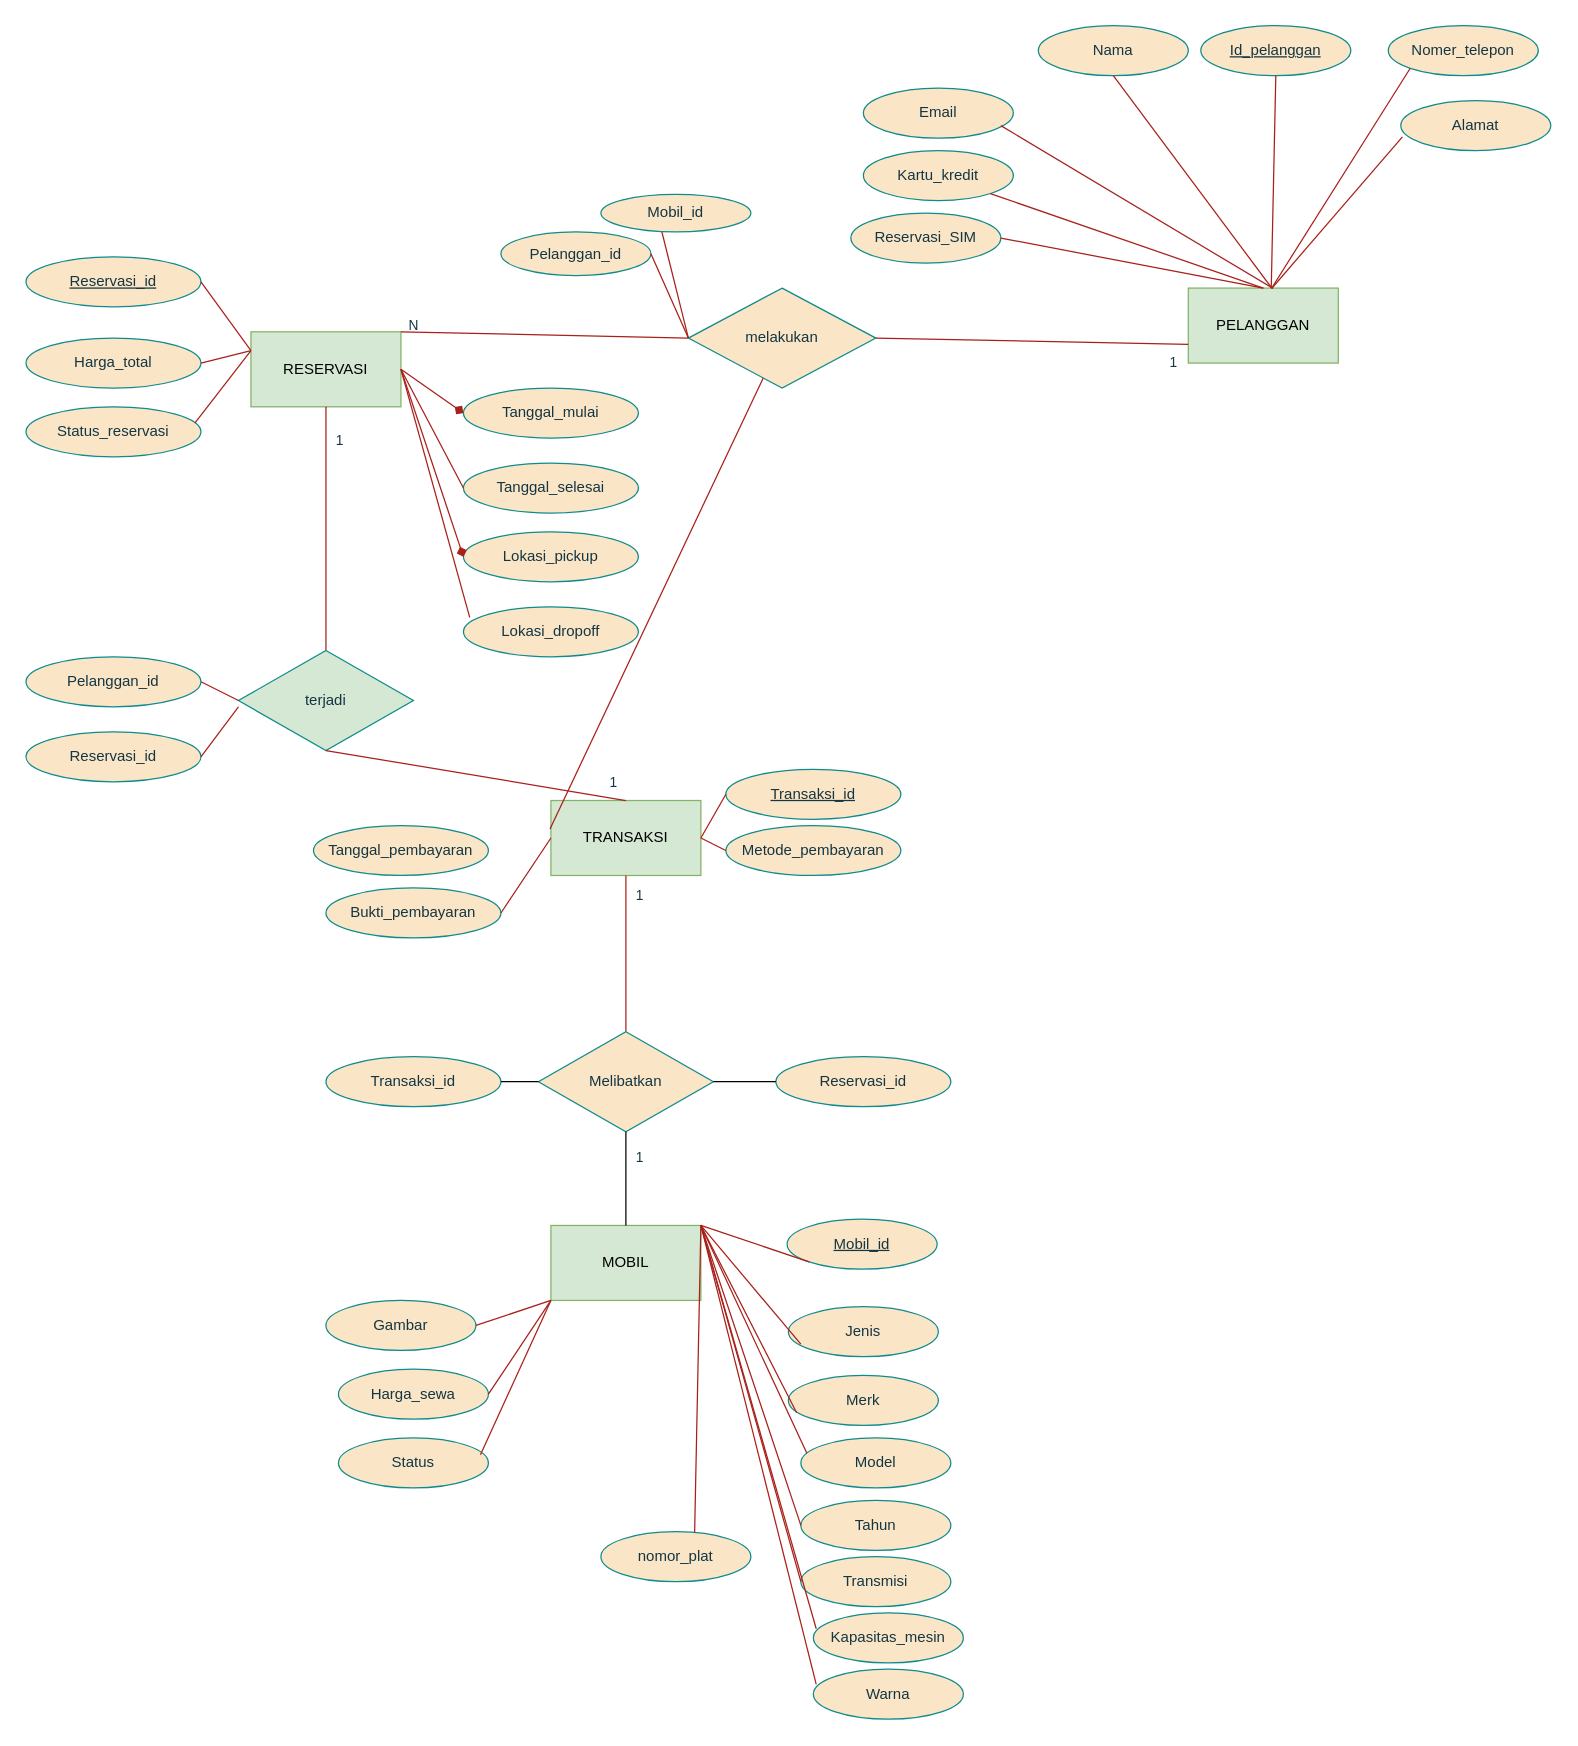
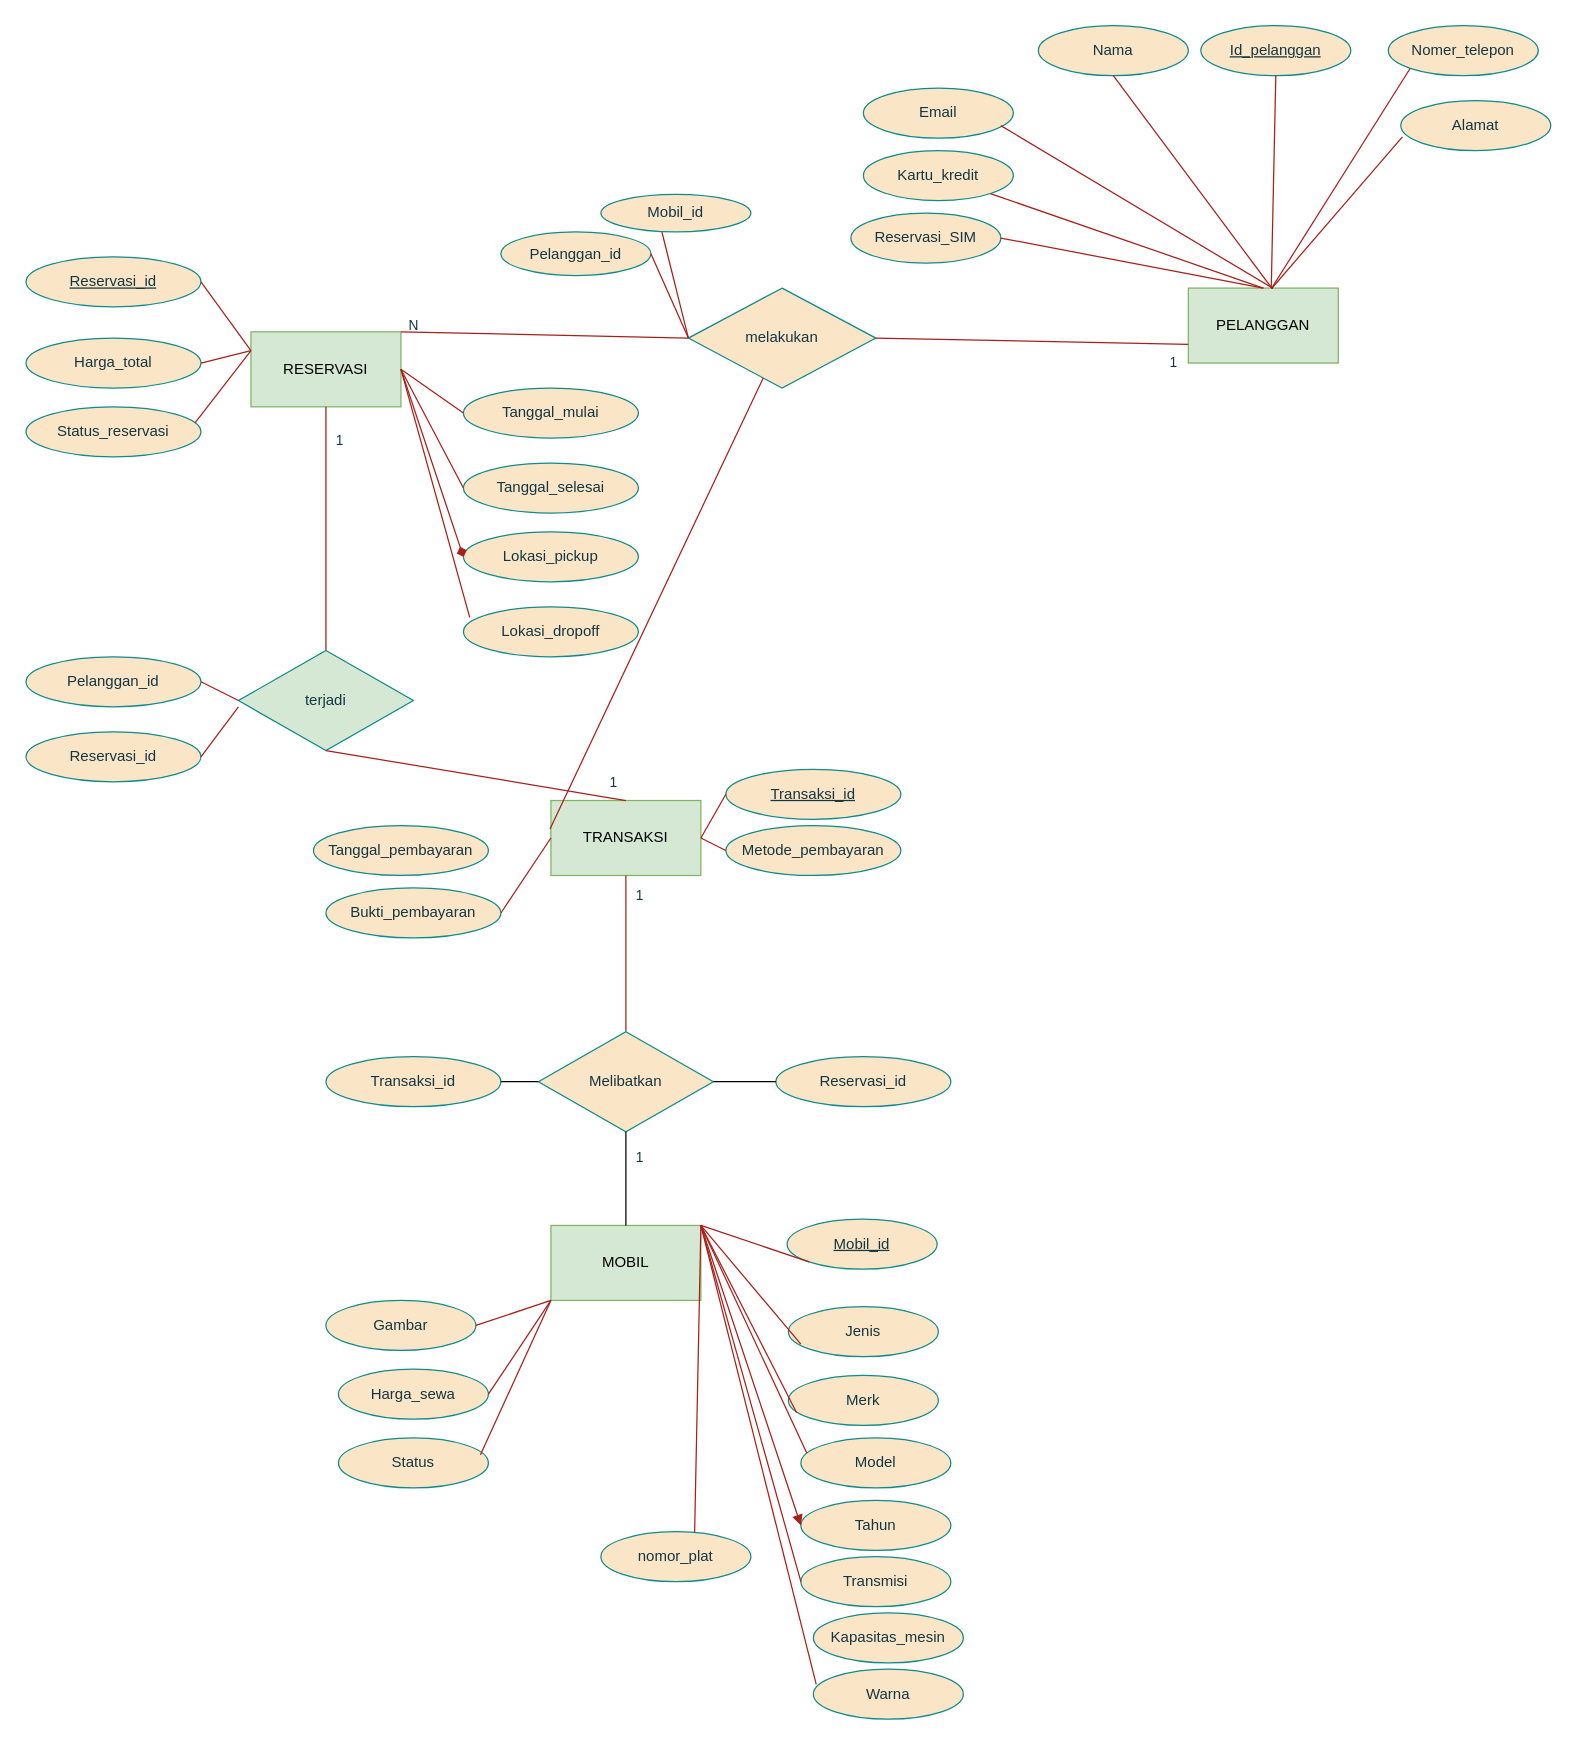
(454, 406) -> (458, 410)
(798, 1518) -> (797, 1514)
(807, 1596) -> none
